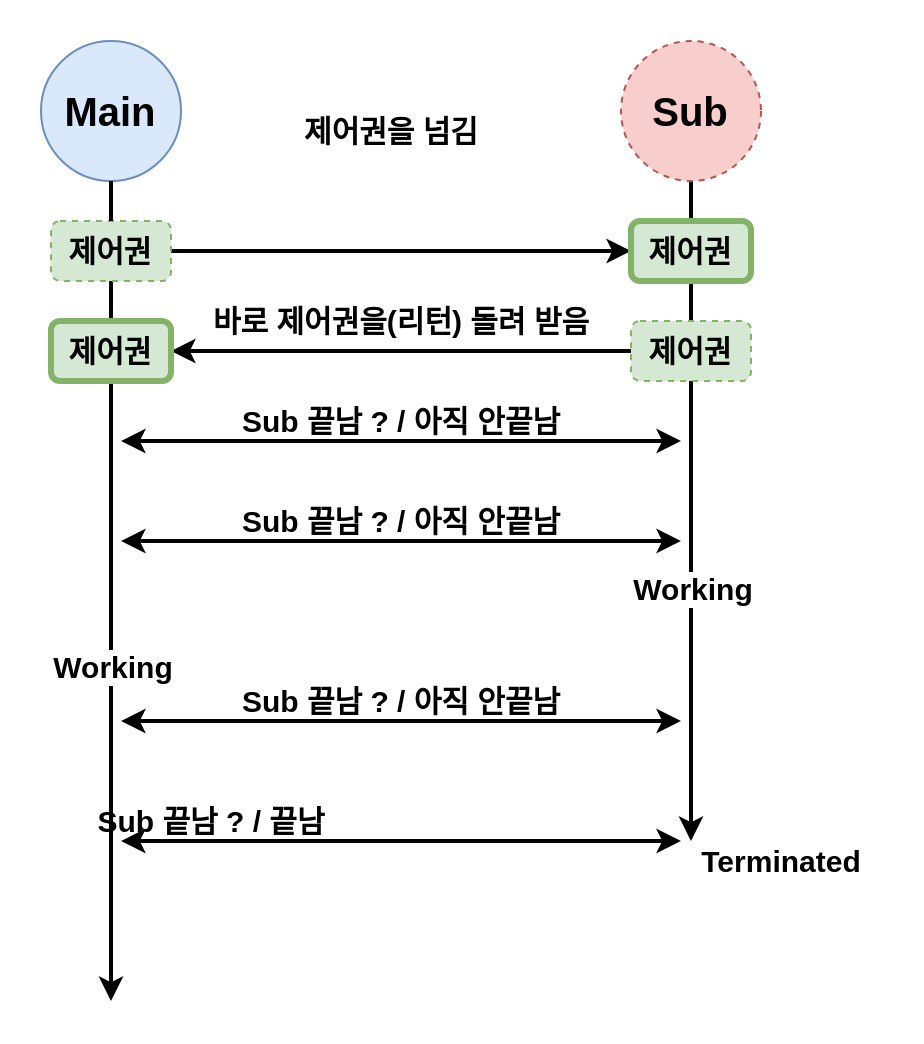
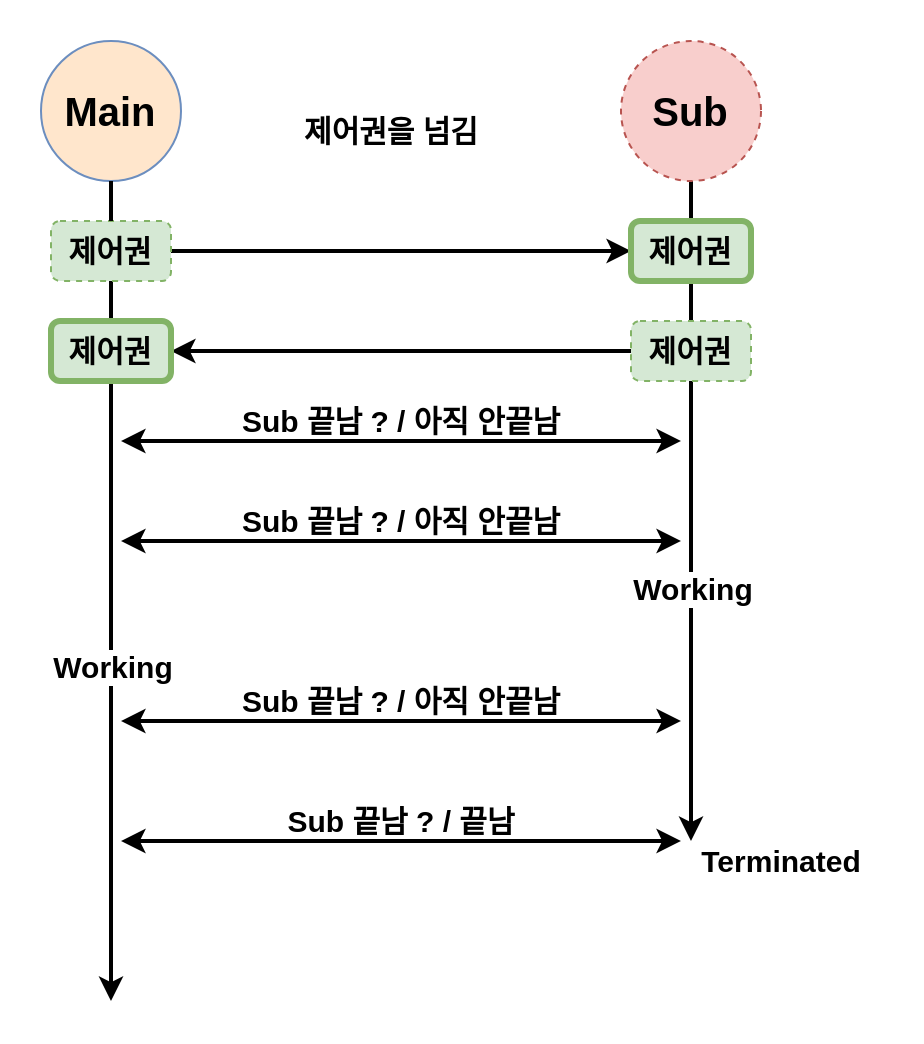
(111, 111) -> (111, 111)
(401, 321) -> none
(211, 821) -> (401, 821)
